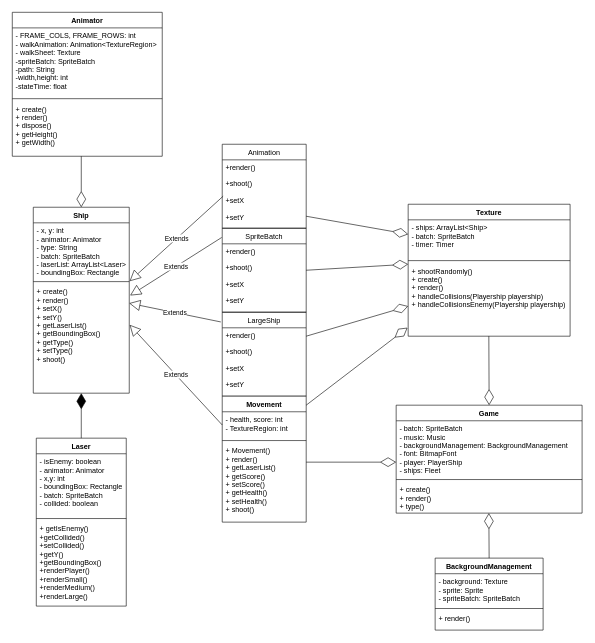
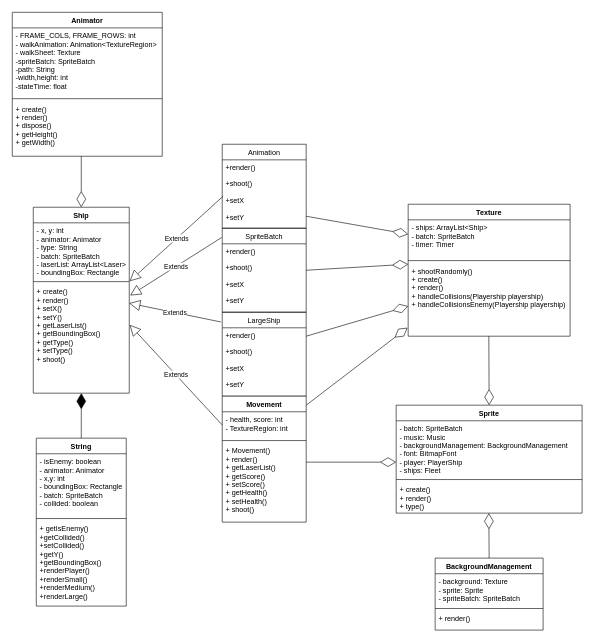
(489, 413) -> (489, 413)
(81, 446) -> (81, 446)
